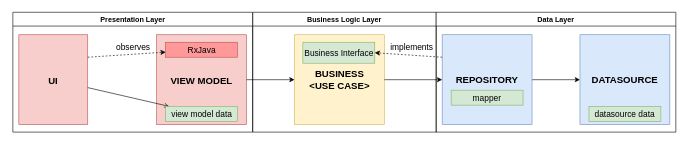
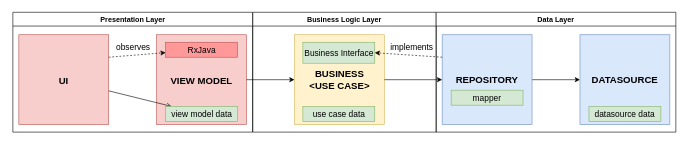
(53, 80) -> (64, 80)
none -> (339, 114)
